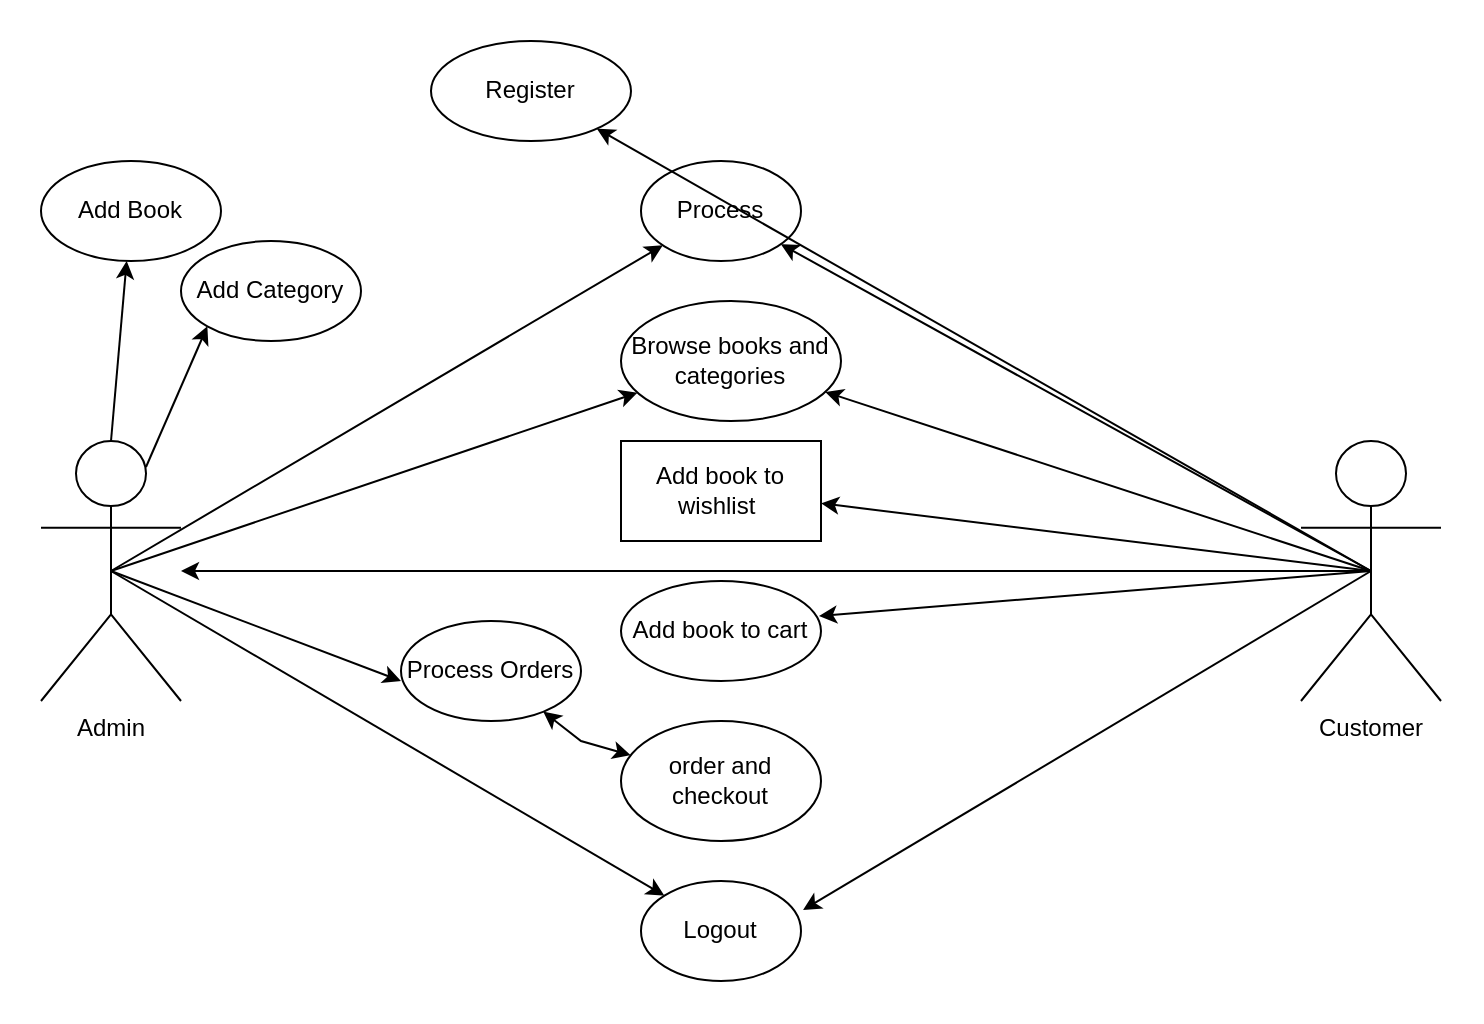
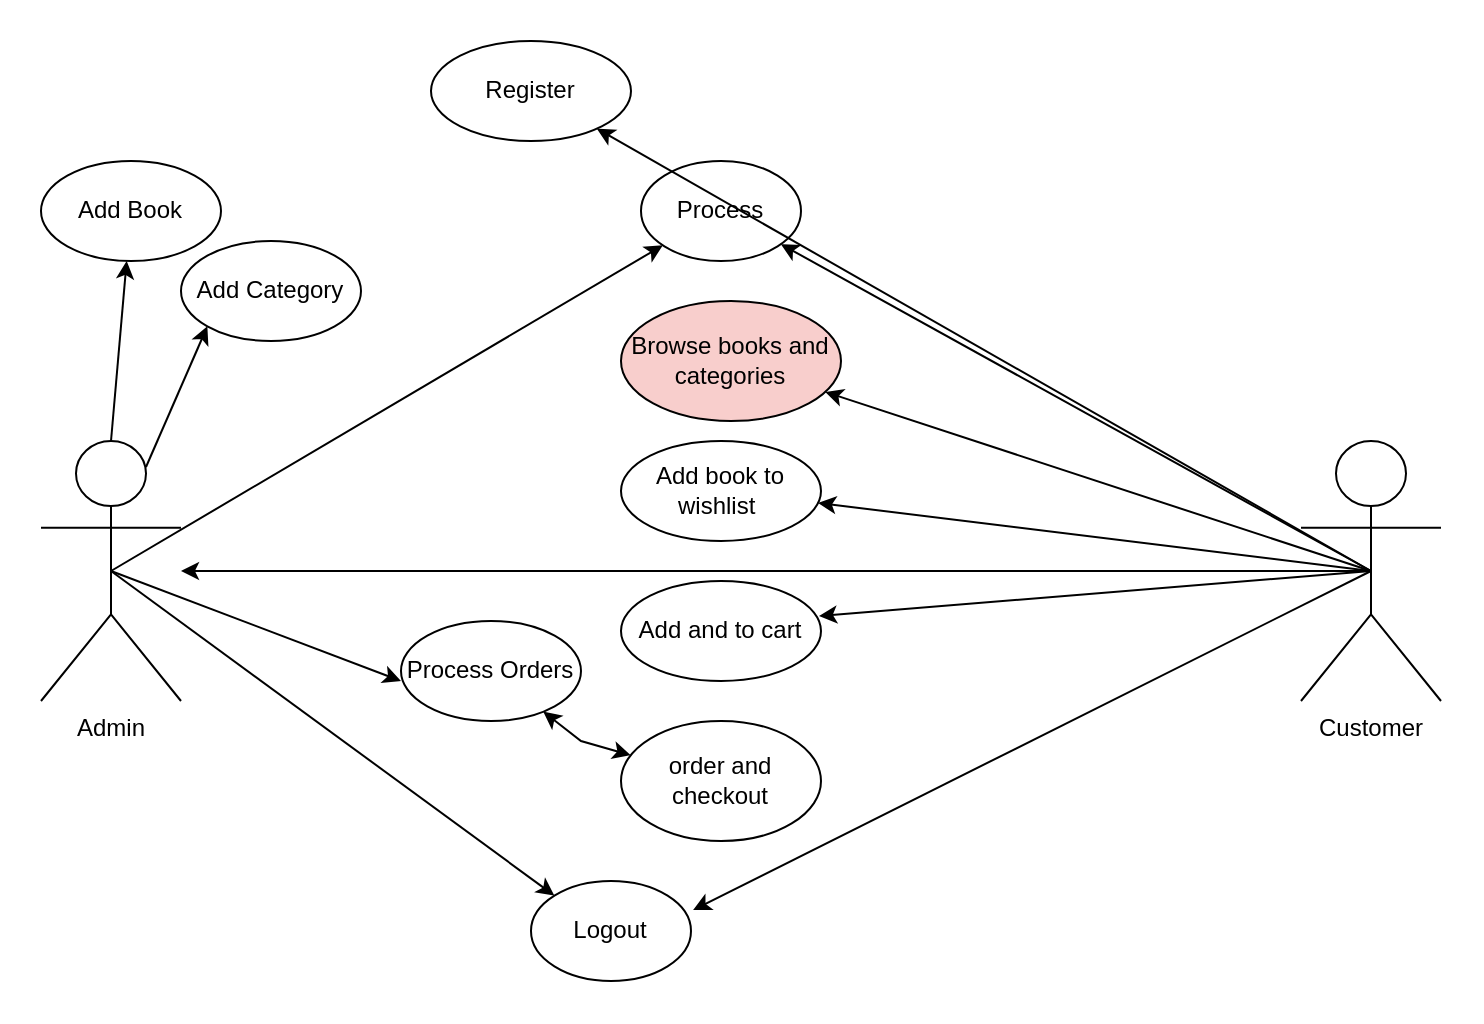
(731, 361) -> (731, 361)
(394, 475) -> none
(721, 491) -> (721, 491)
(721, 631) -> (721, 631)
(721, 931) -> (611, 931)
